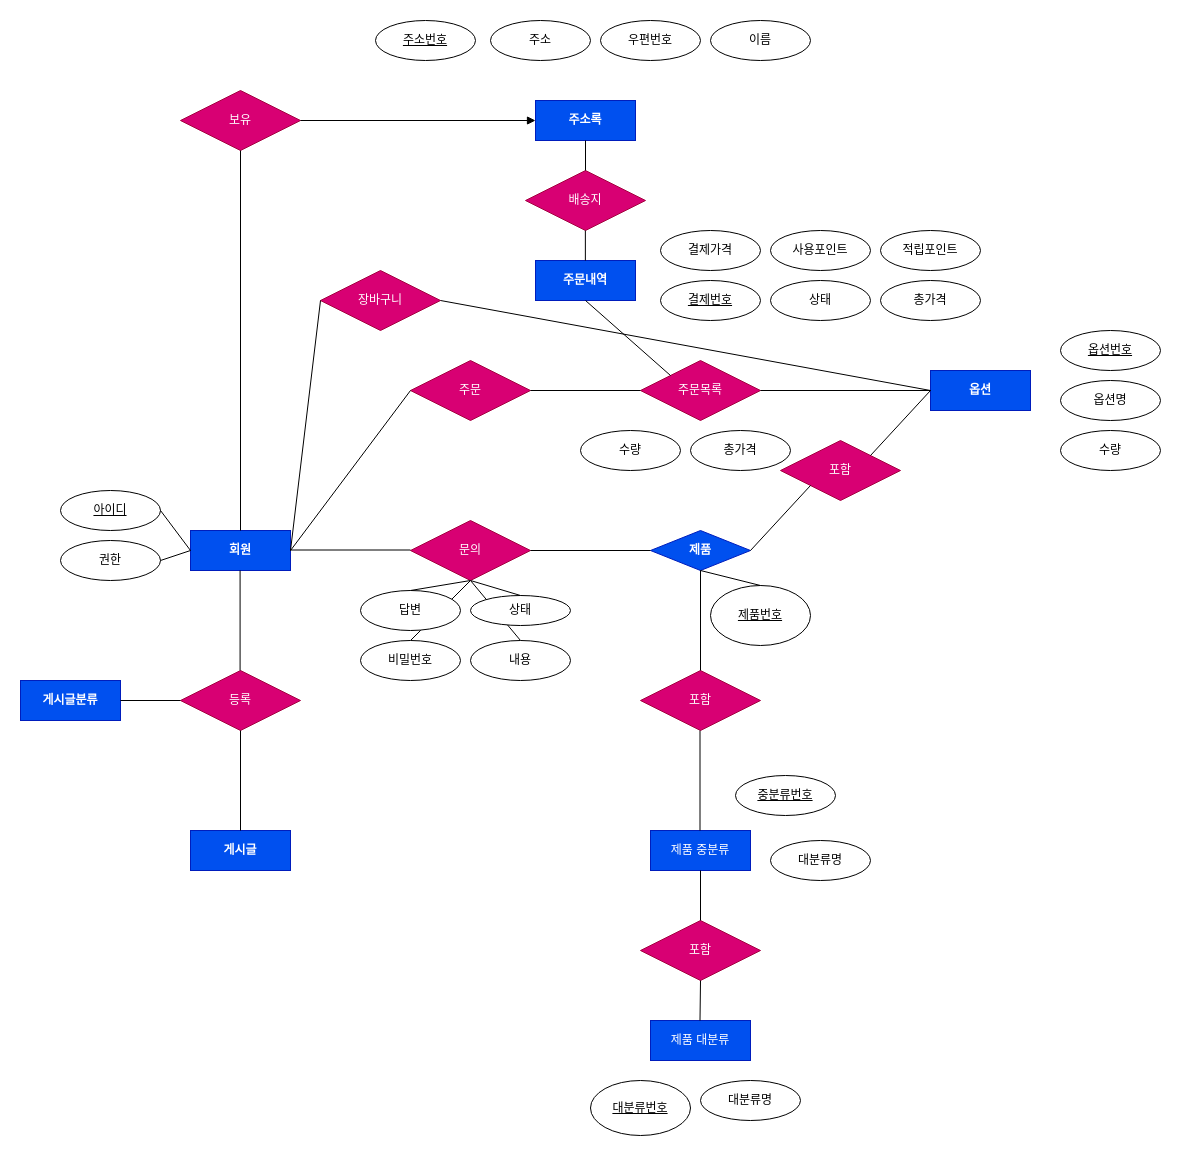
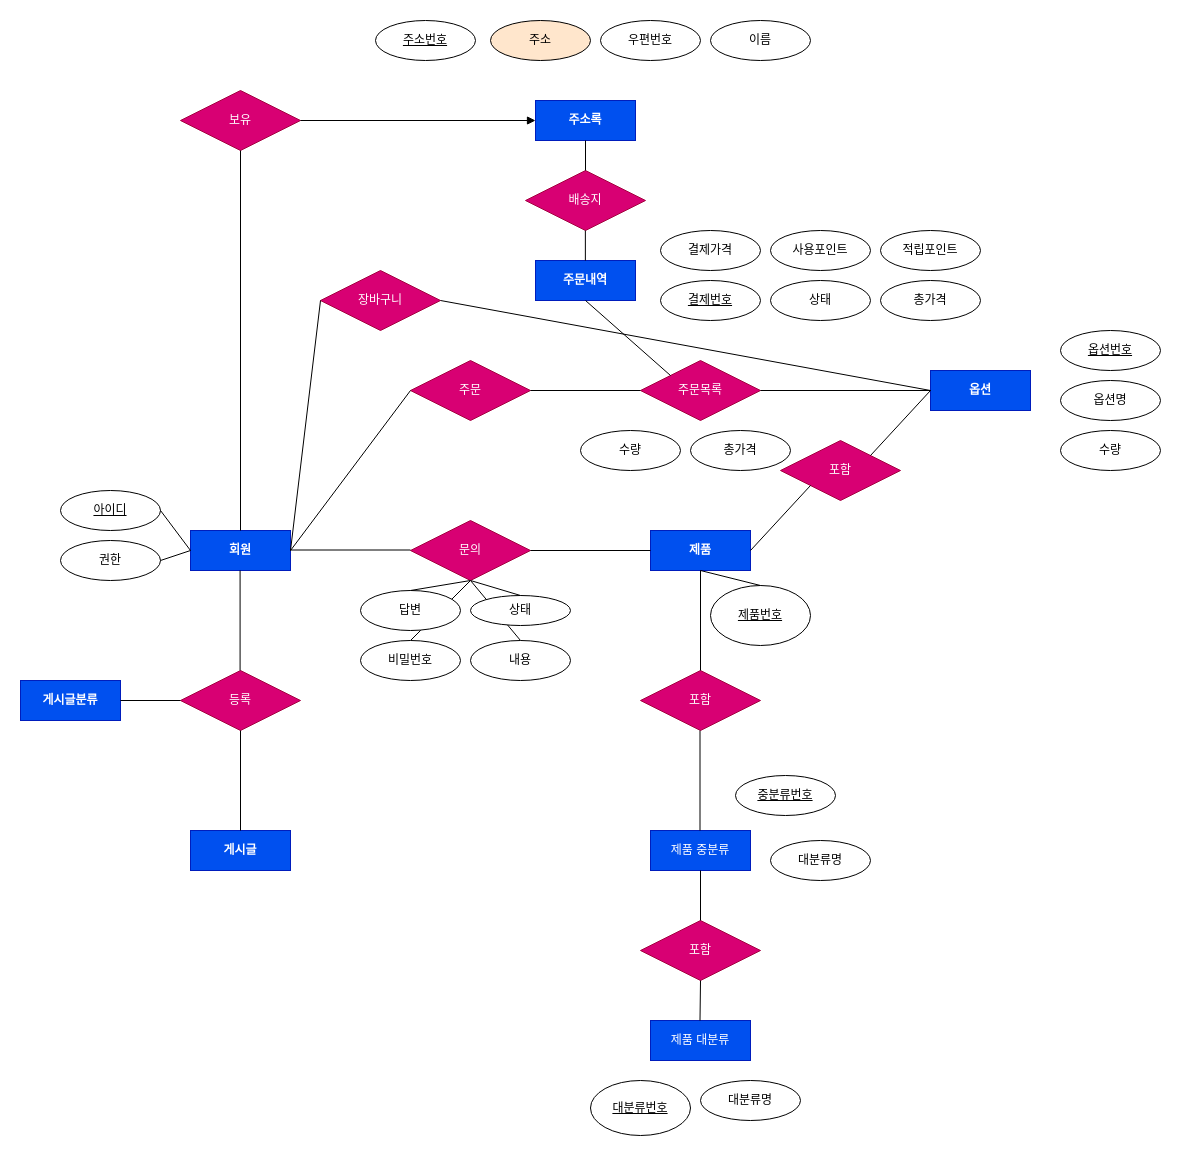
(541, 41) -> (541, 41)
(701, 551) -> (701, 551)
